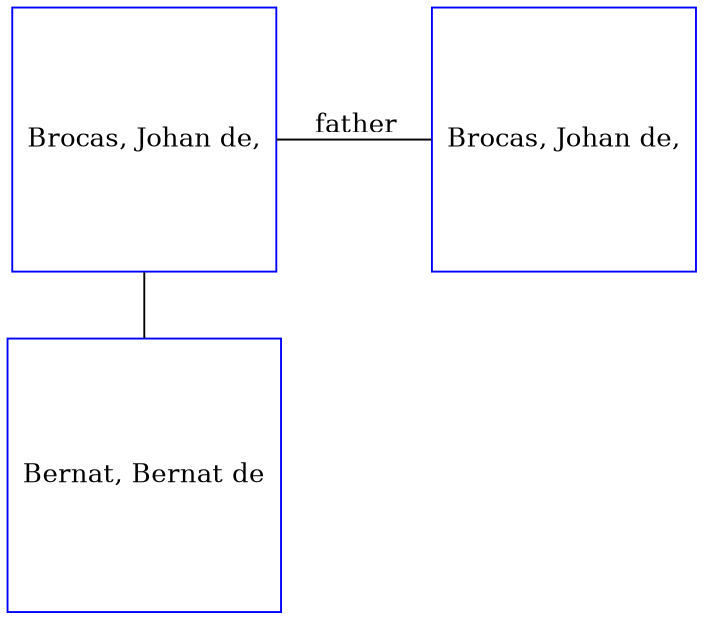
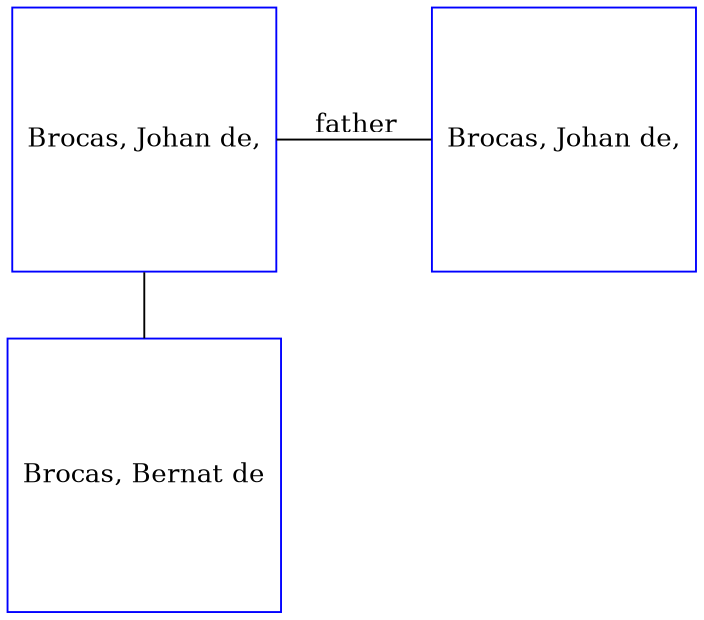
(144, 475) -> (144, 475)
